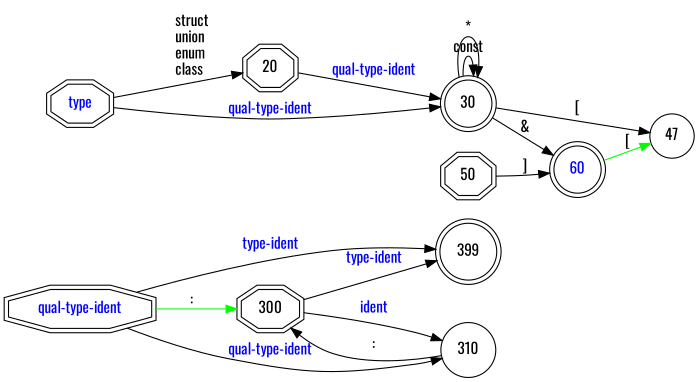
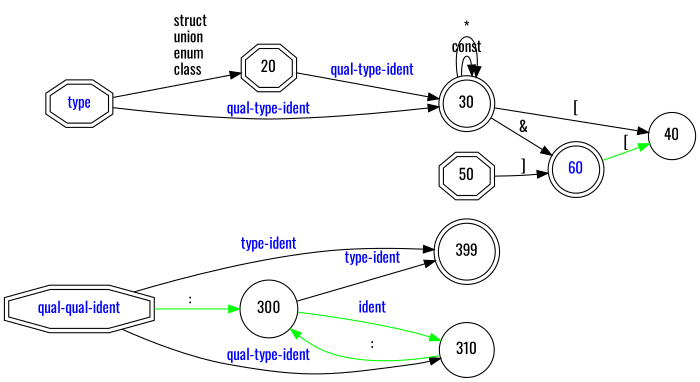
(672, 136) -> (672, 136)
(80, 309) -> (79, 309)
(270, 309) -> (269, 309)
(368, 323) -> (365, 322)
(368, 360) -> (367, 360)
